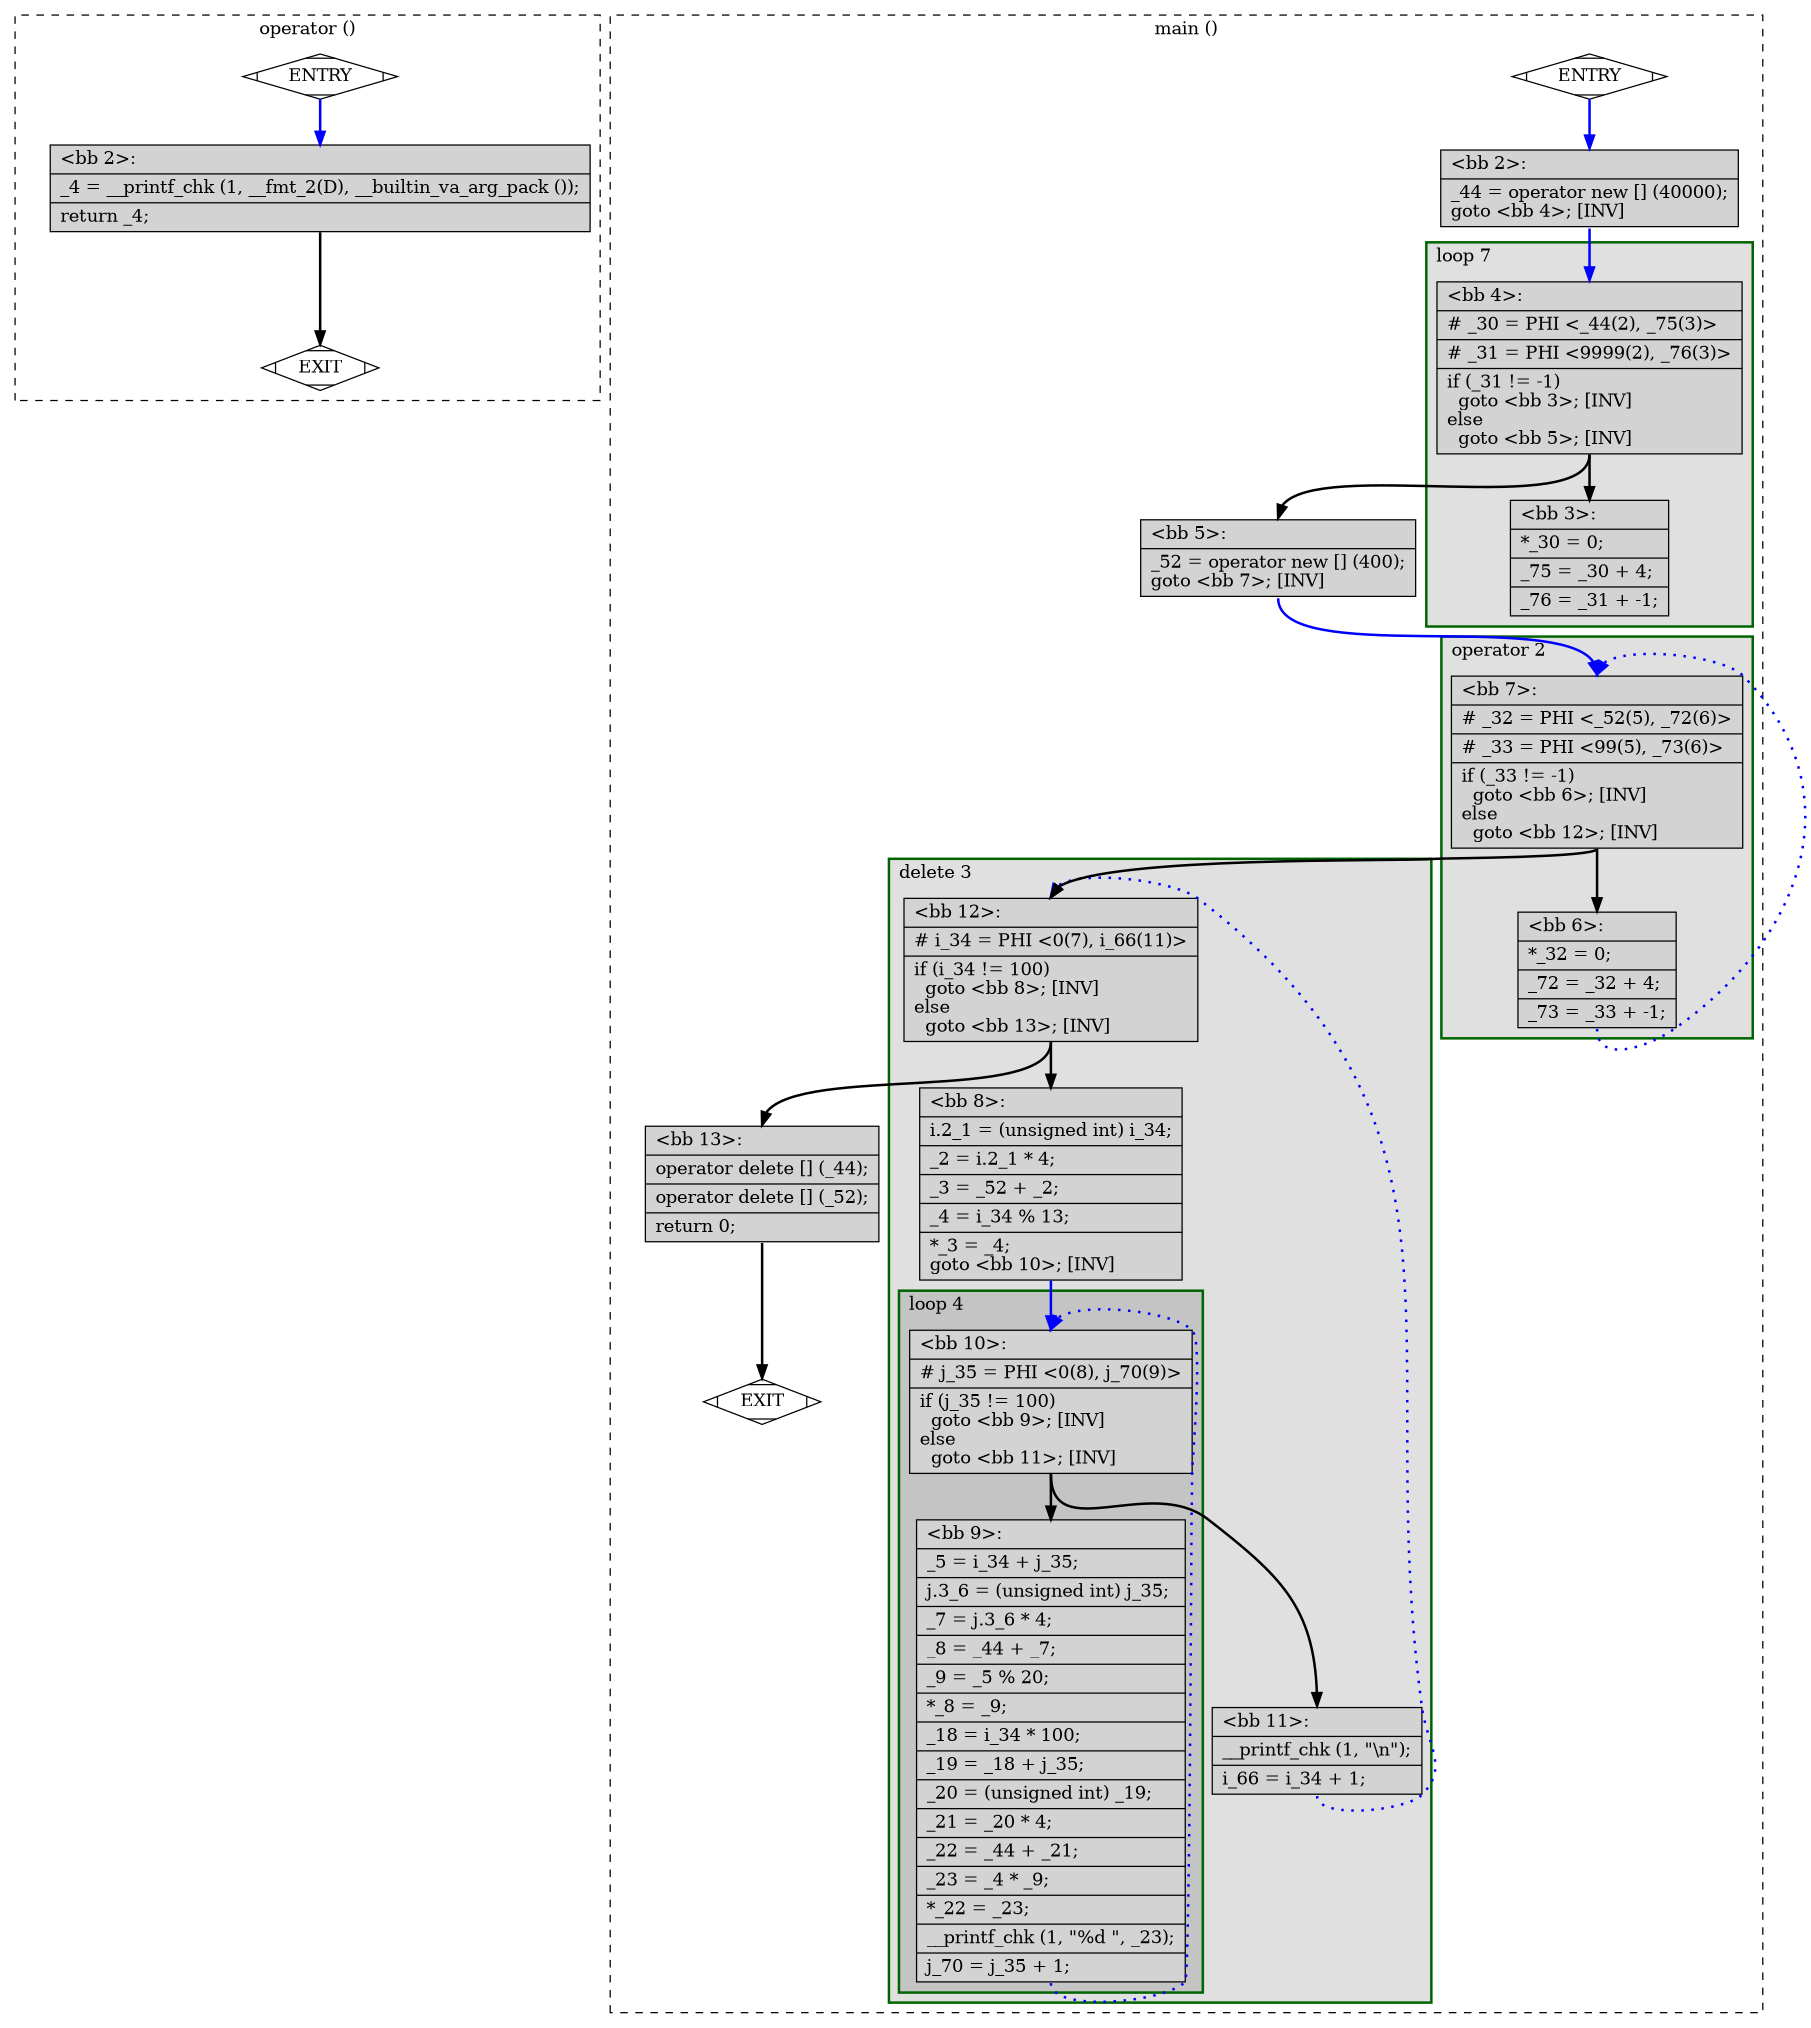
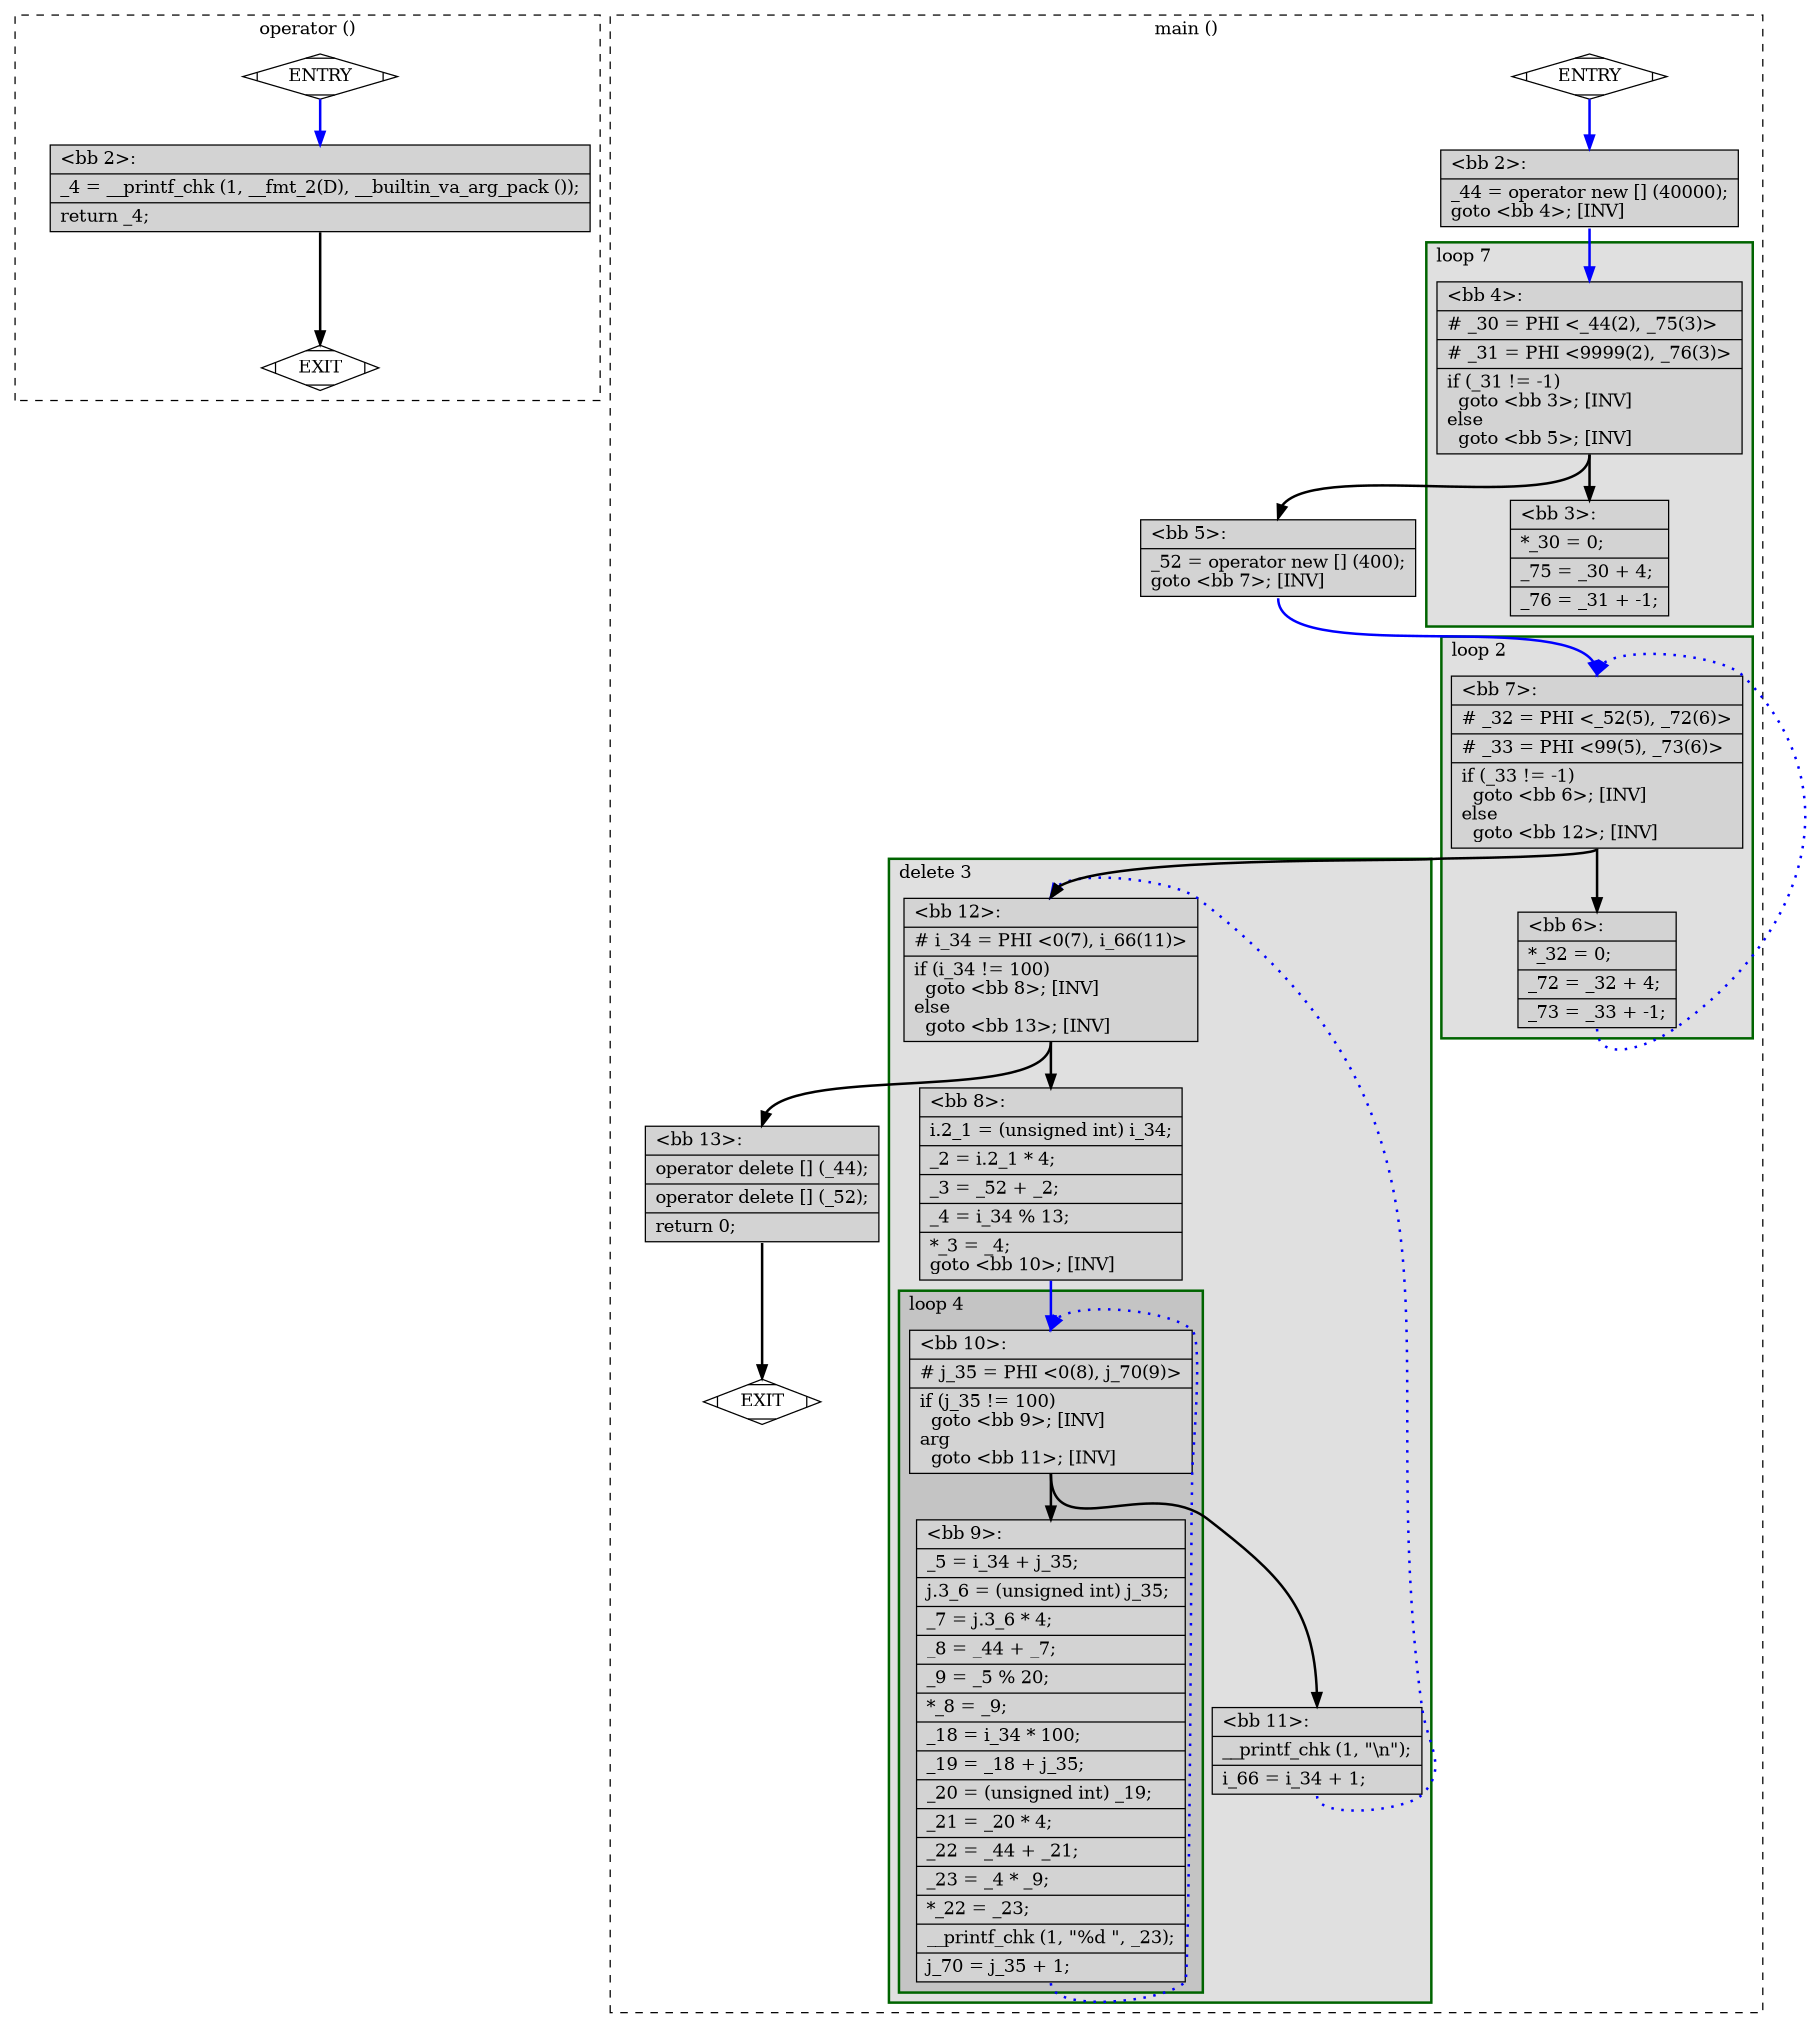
(1499, 651) -> (1479, 651)
(938, 1439) -> (935, 1439)
